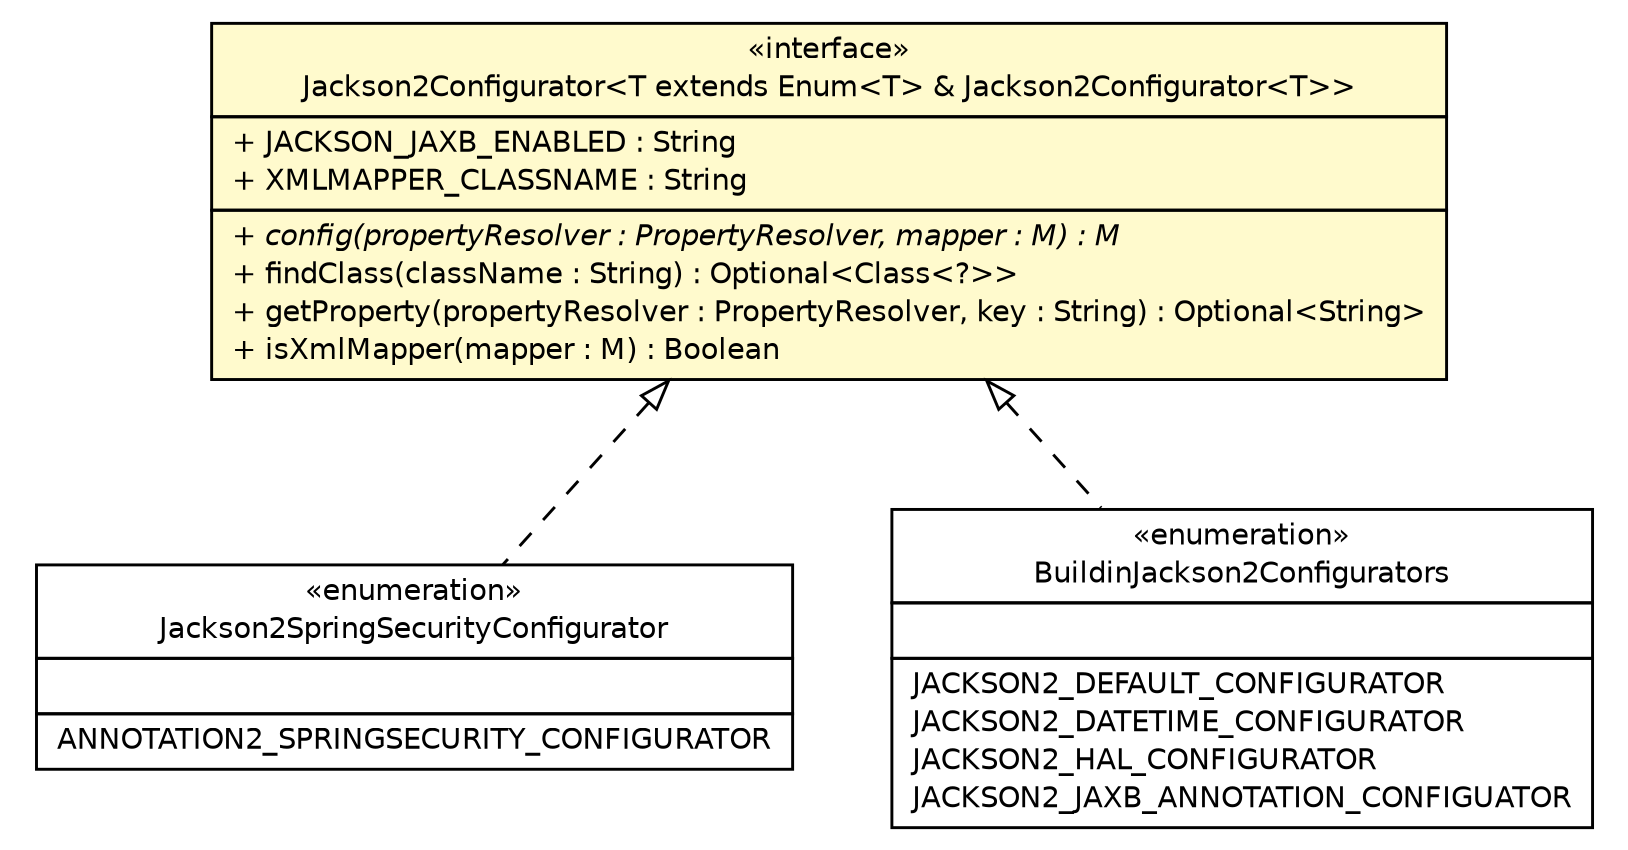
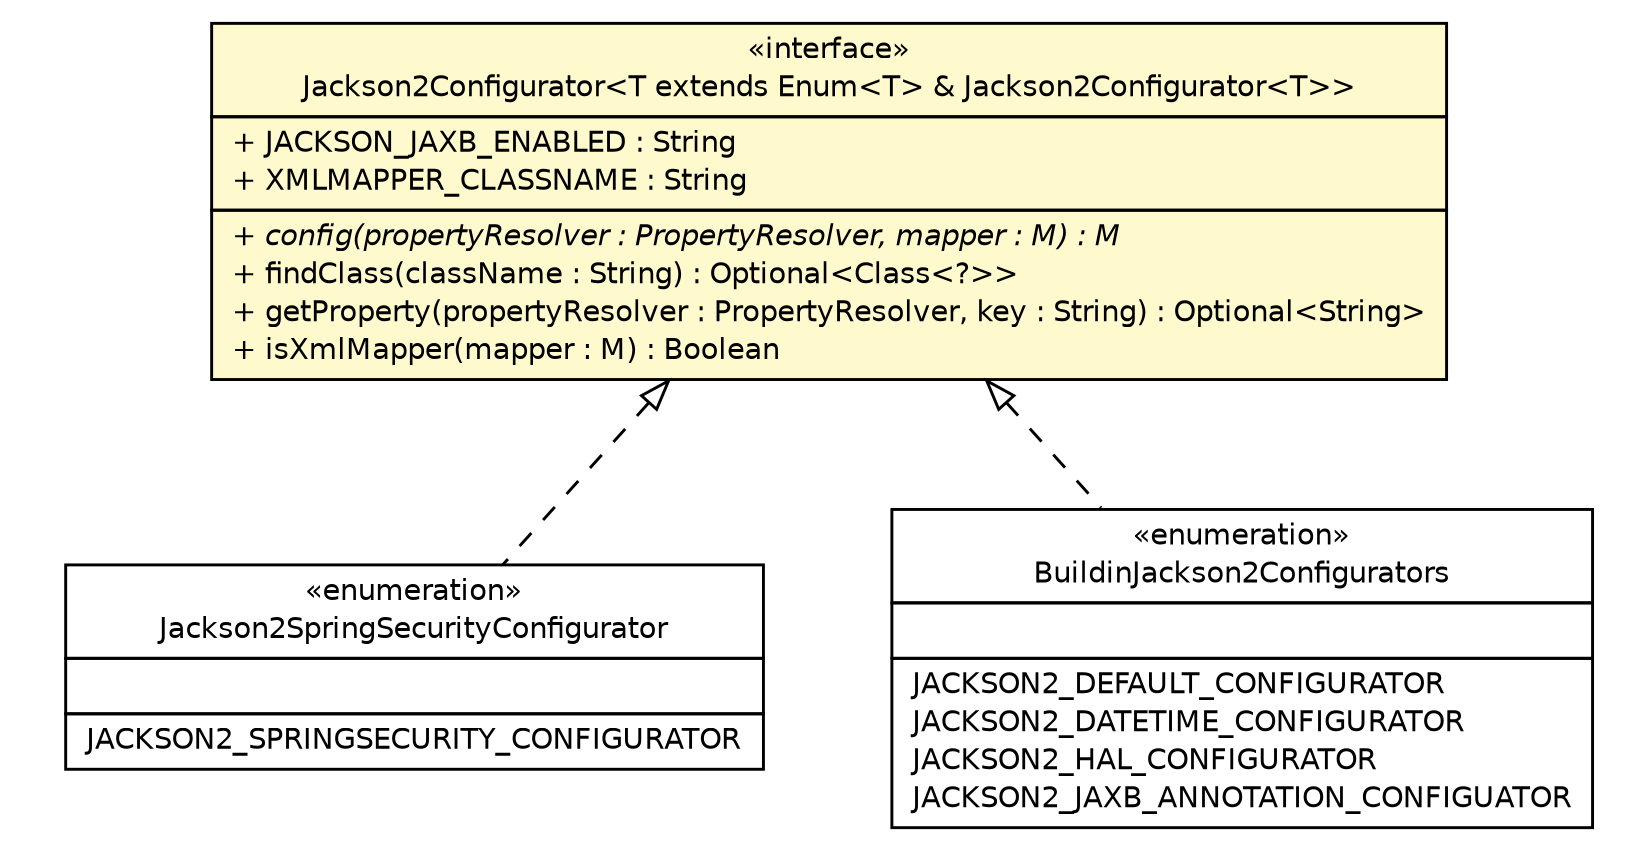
(415, 740) -> (415, 740)
